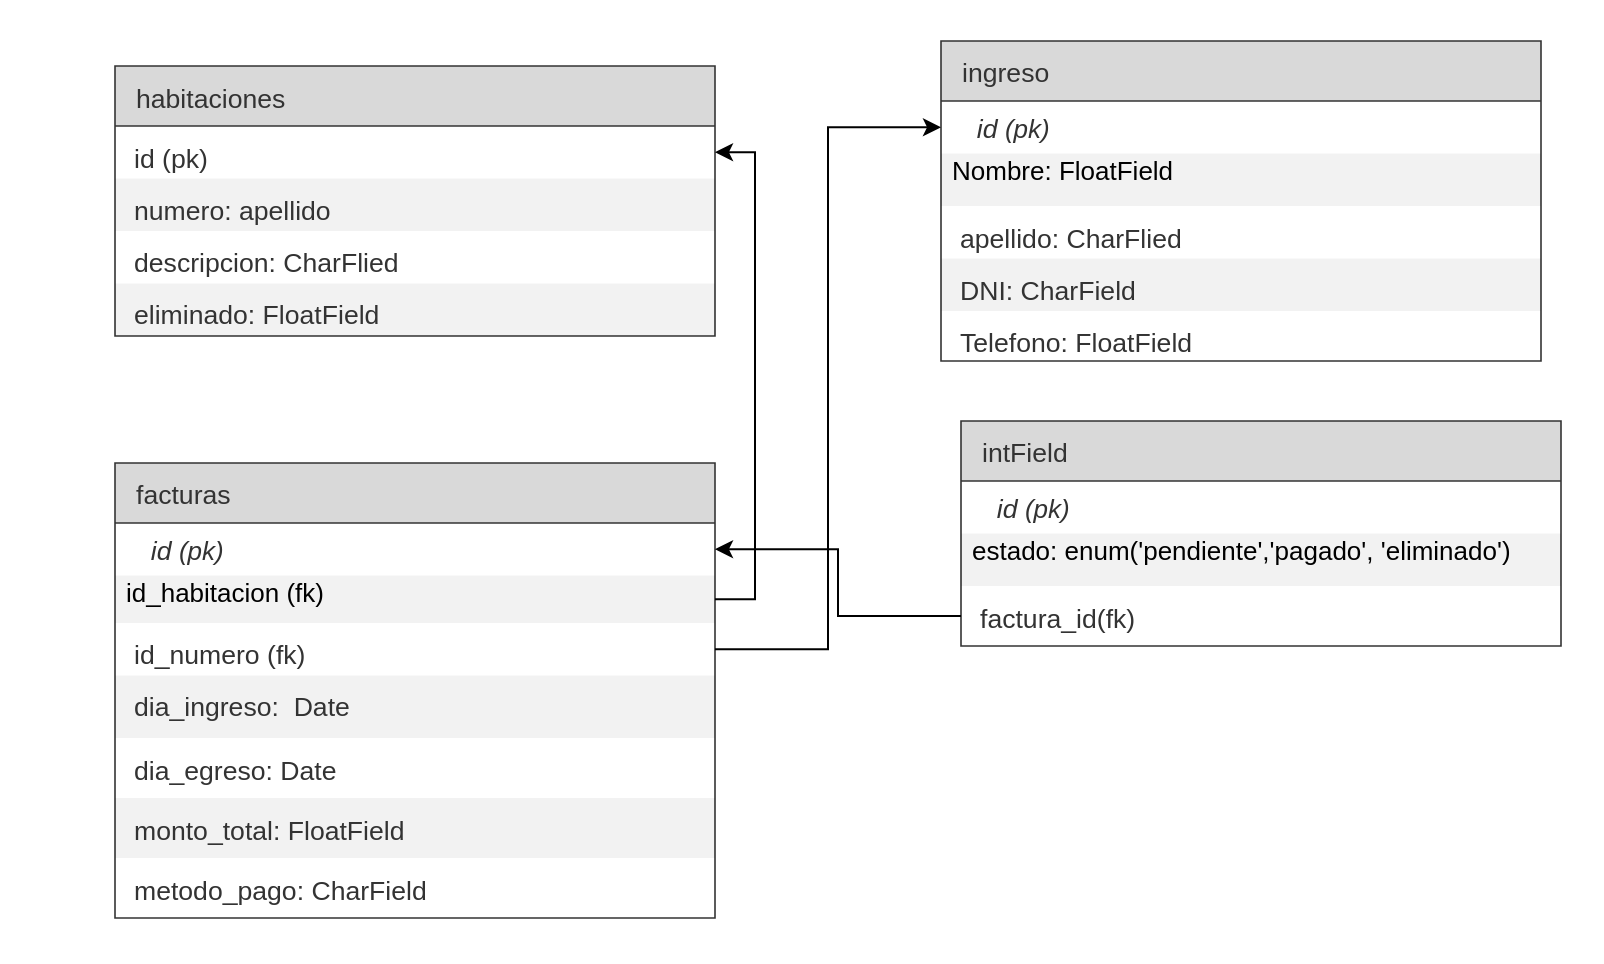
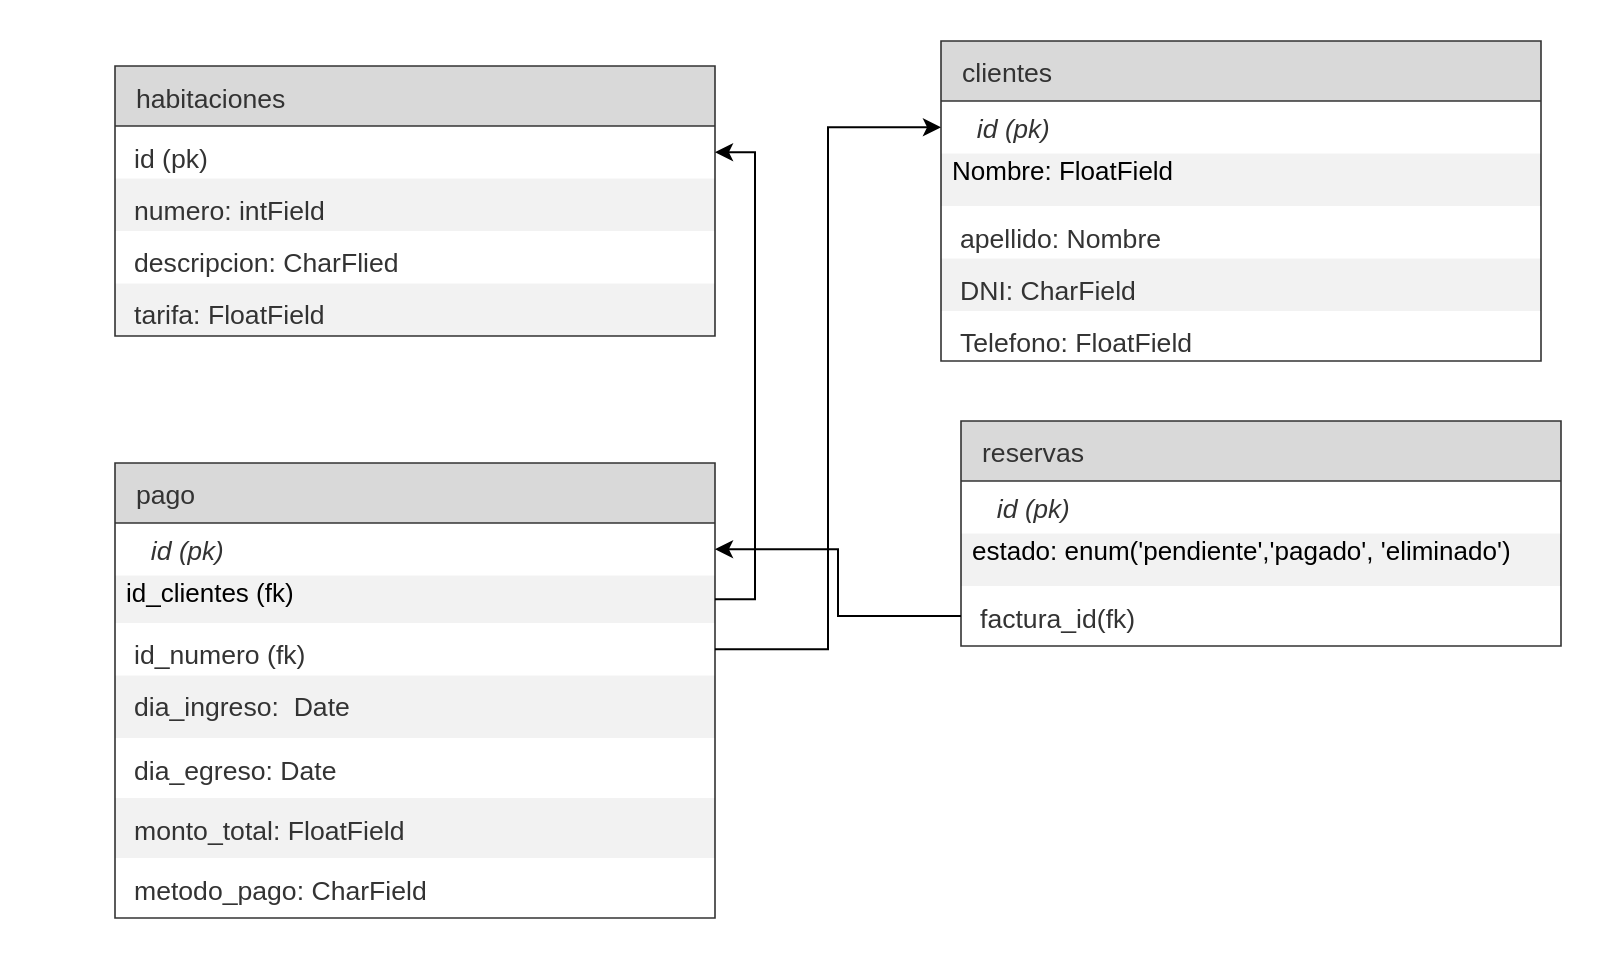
(1012, 73) -> (1016, 73)
(237, 213) -> (237, 213)
(1078, 241) -> (1063, 241)
(264, 317) -> (248, 317)
(1032, 453) -> (1043, 453)
(197, 495) -> (167, 495)
(245, 595) -> (230, 595)
